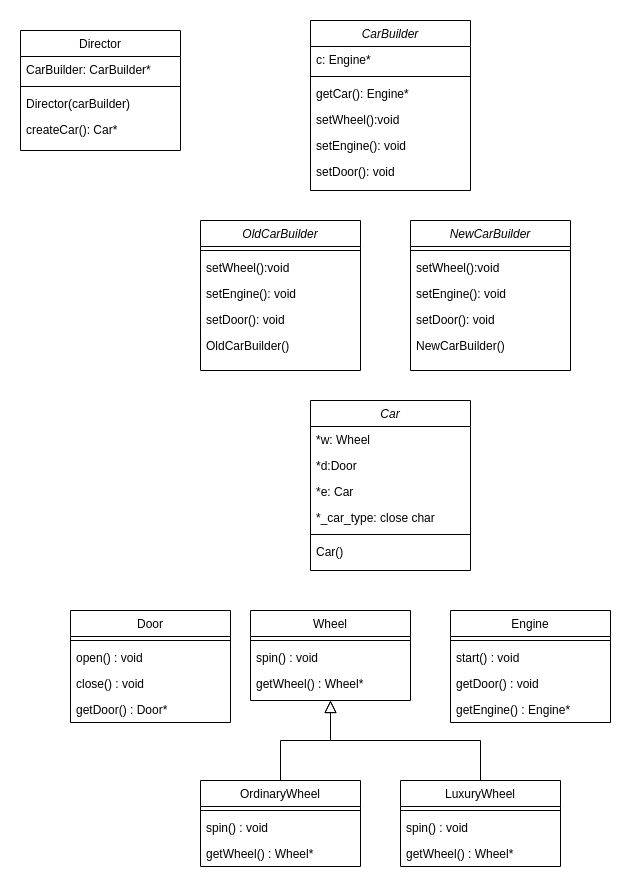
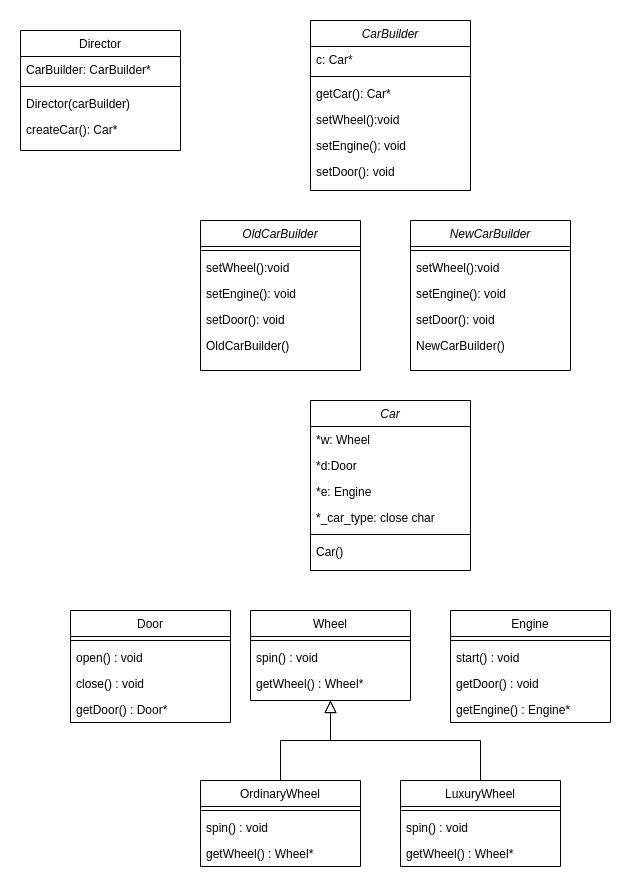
(345, 60) -> (336, 60)
(368, 94) -> (360, 94)
(336, 492) -> (345, 492)
